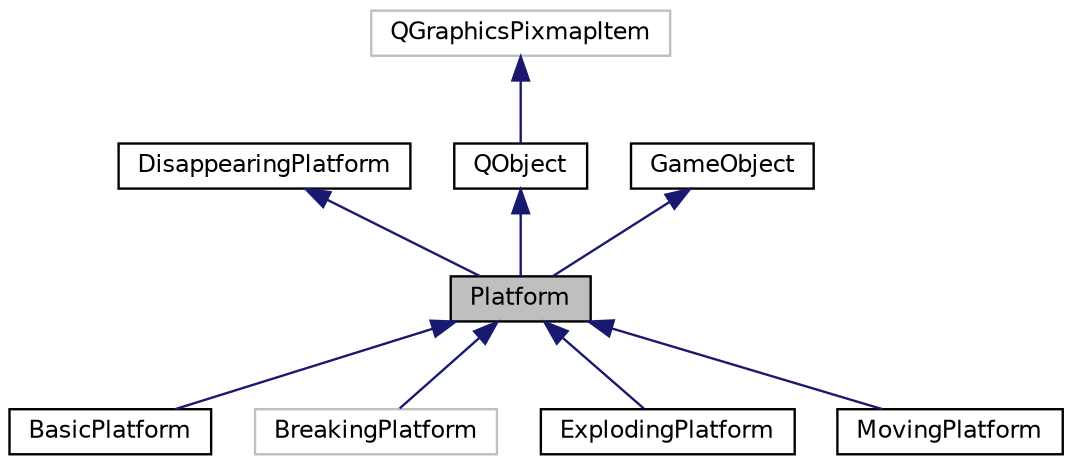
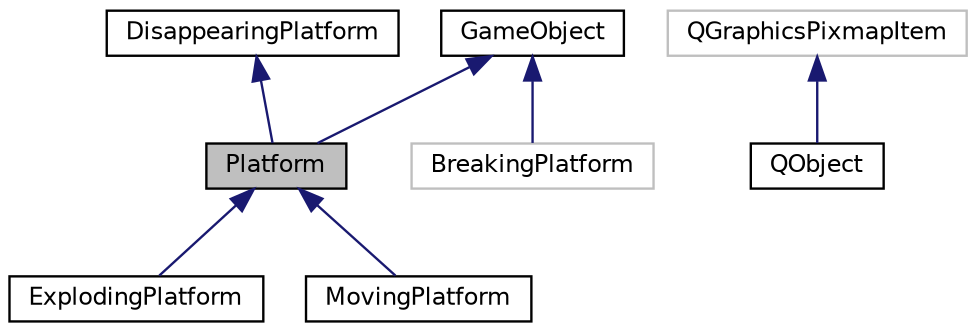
(521, 245) -> none
(439, 373) -> (533, 112)
(110, 432) -> none
